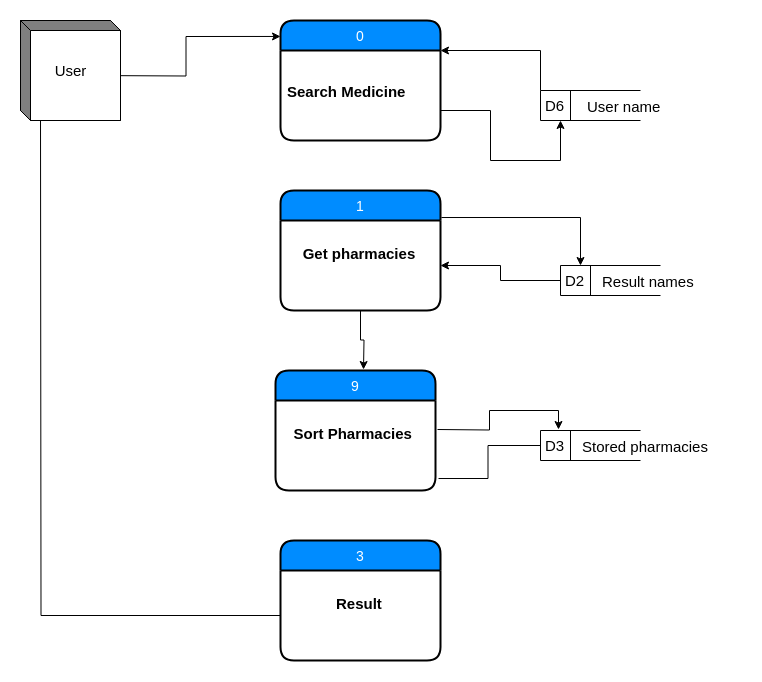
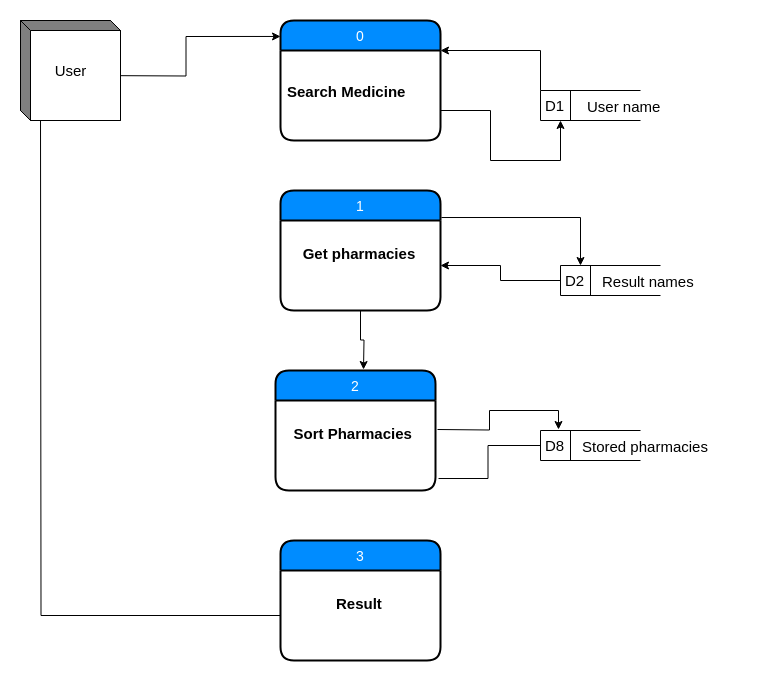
(554, 106) -> (554, 106)
(355, 386) -> (355, 386)
(554, 446) -> (554, 446)
